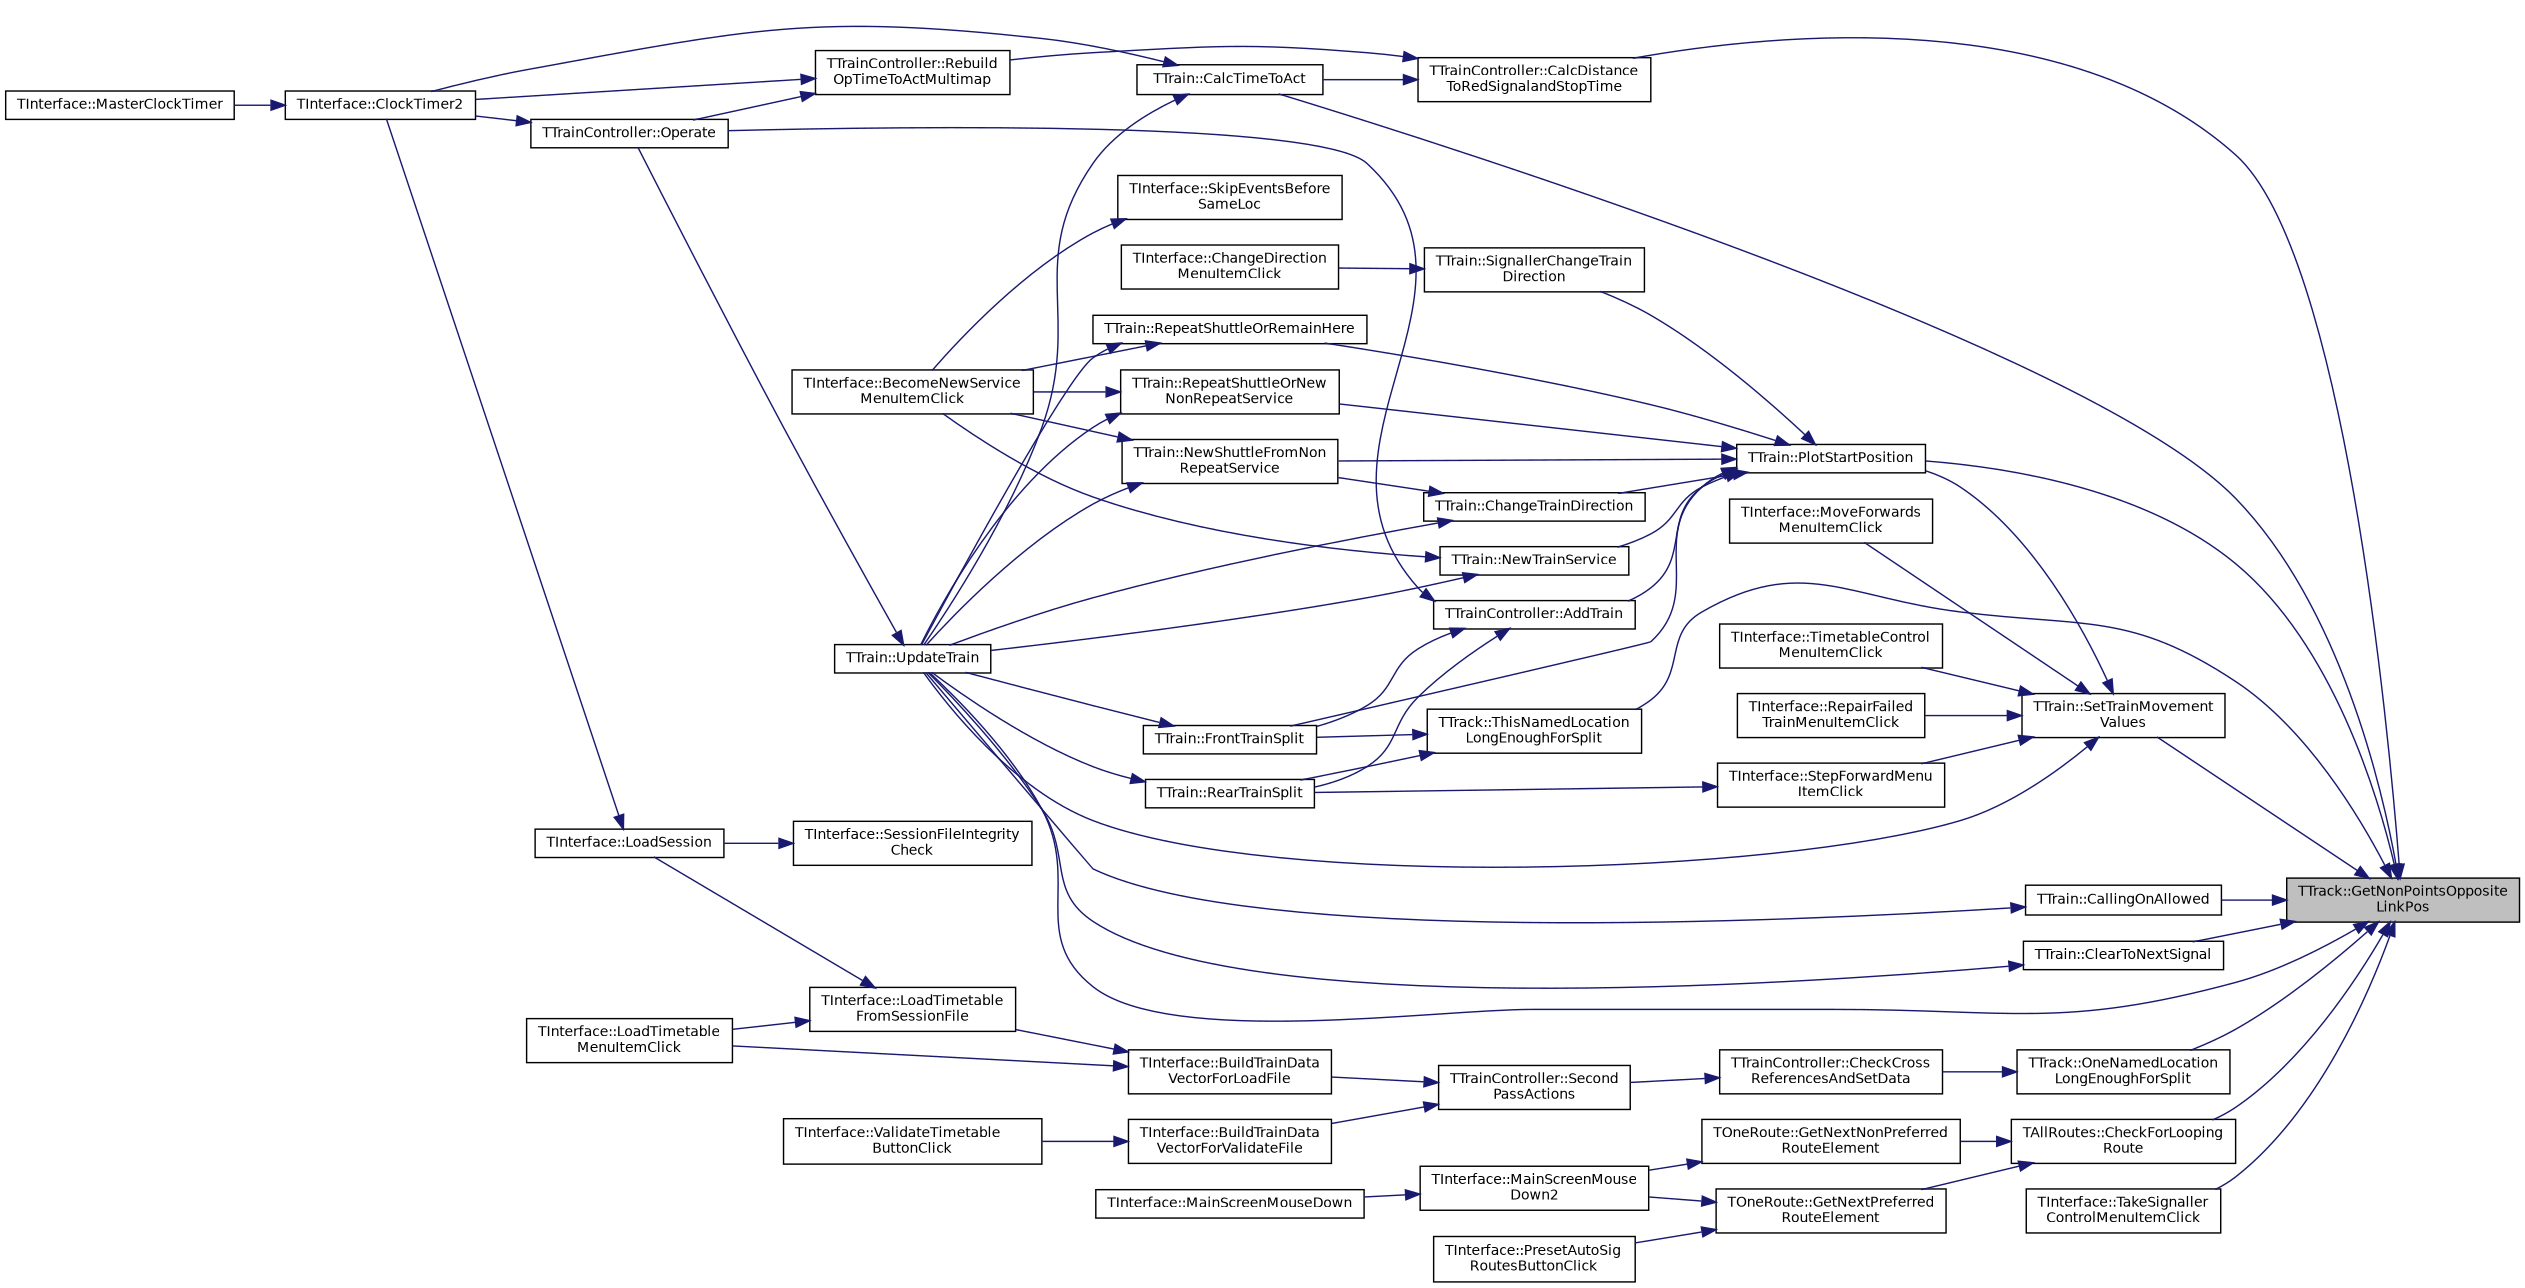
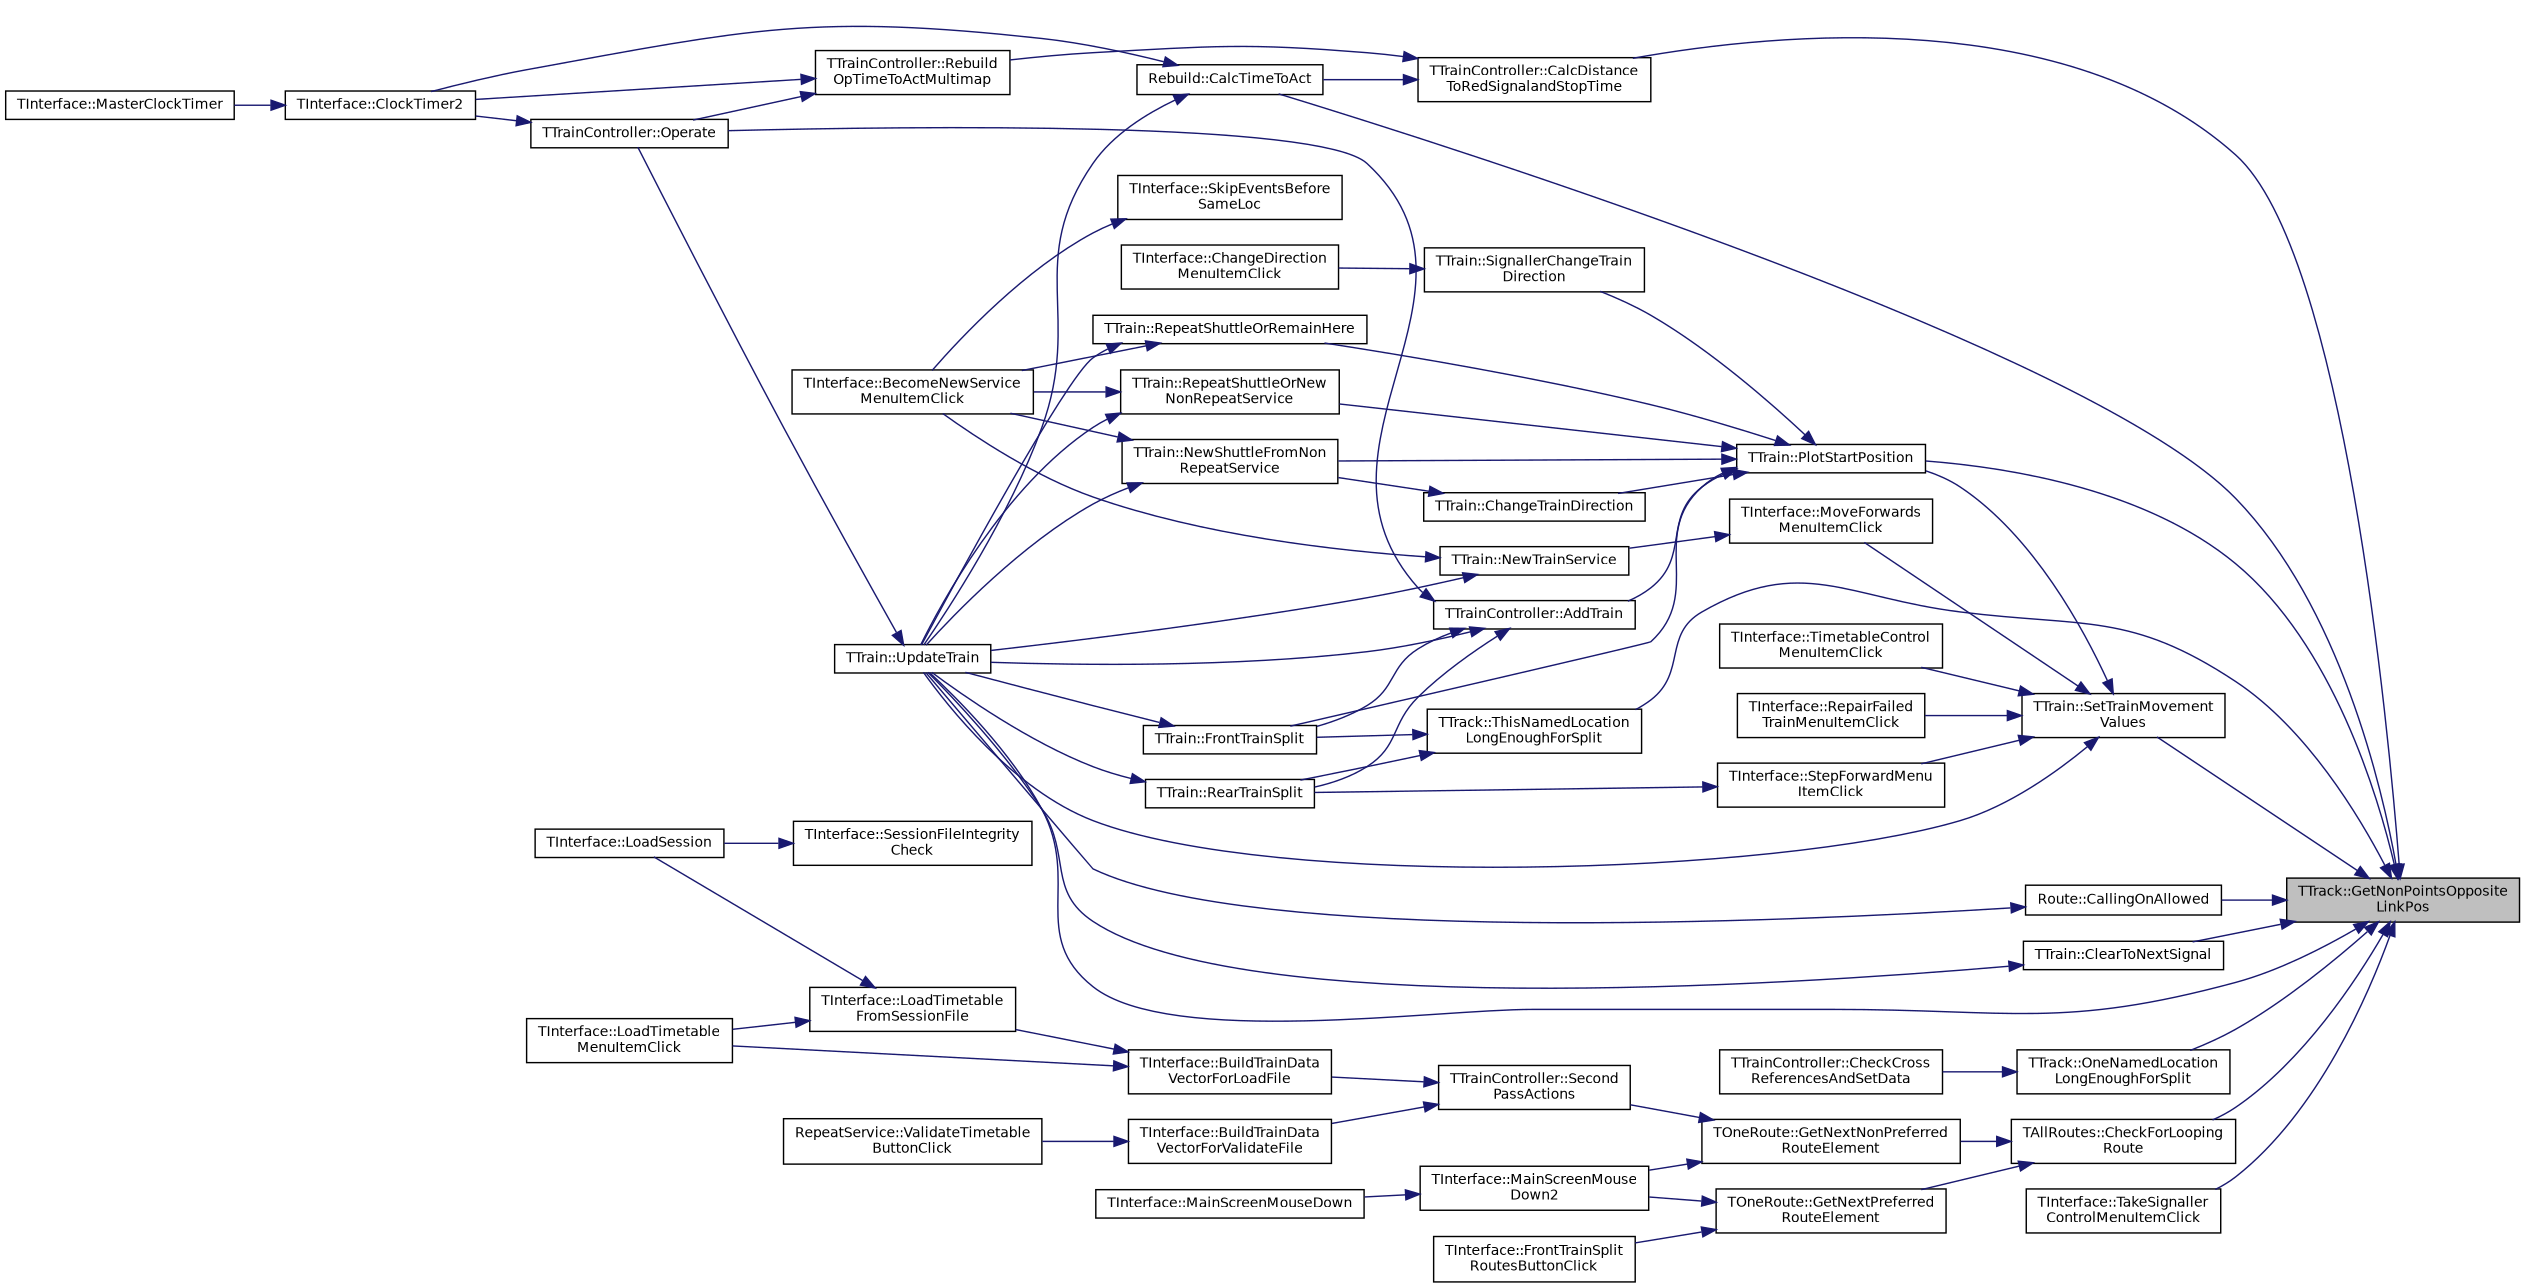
(1230, 80) -> (1230, 80)
(503, 467) -> none
(1672, 517) -> (1666, 543)
(1191, 573) -> (1232, 662)
(2123, 900) -> (2123, 900)
(1668, 1080) -> (1665, 1111)
(913, 1141) -> (913, 1141)
(1534, 1259) -> (1534, 1259)
